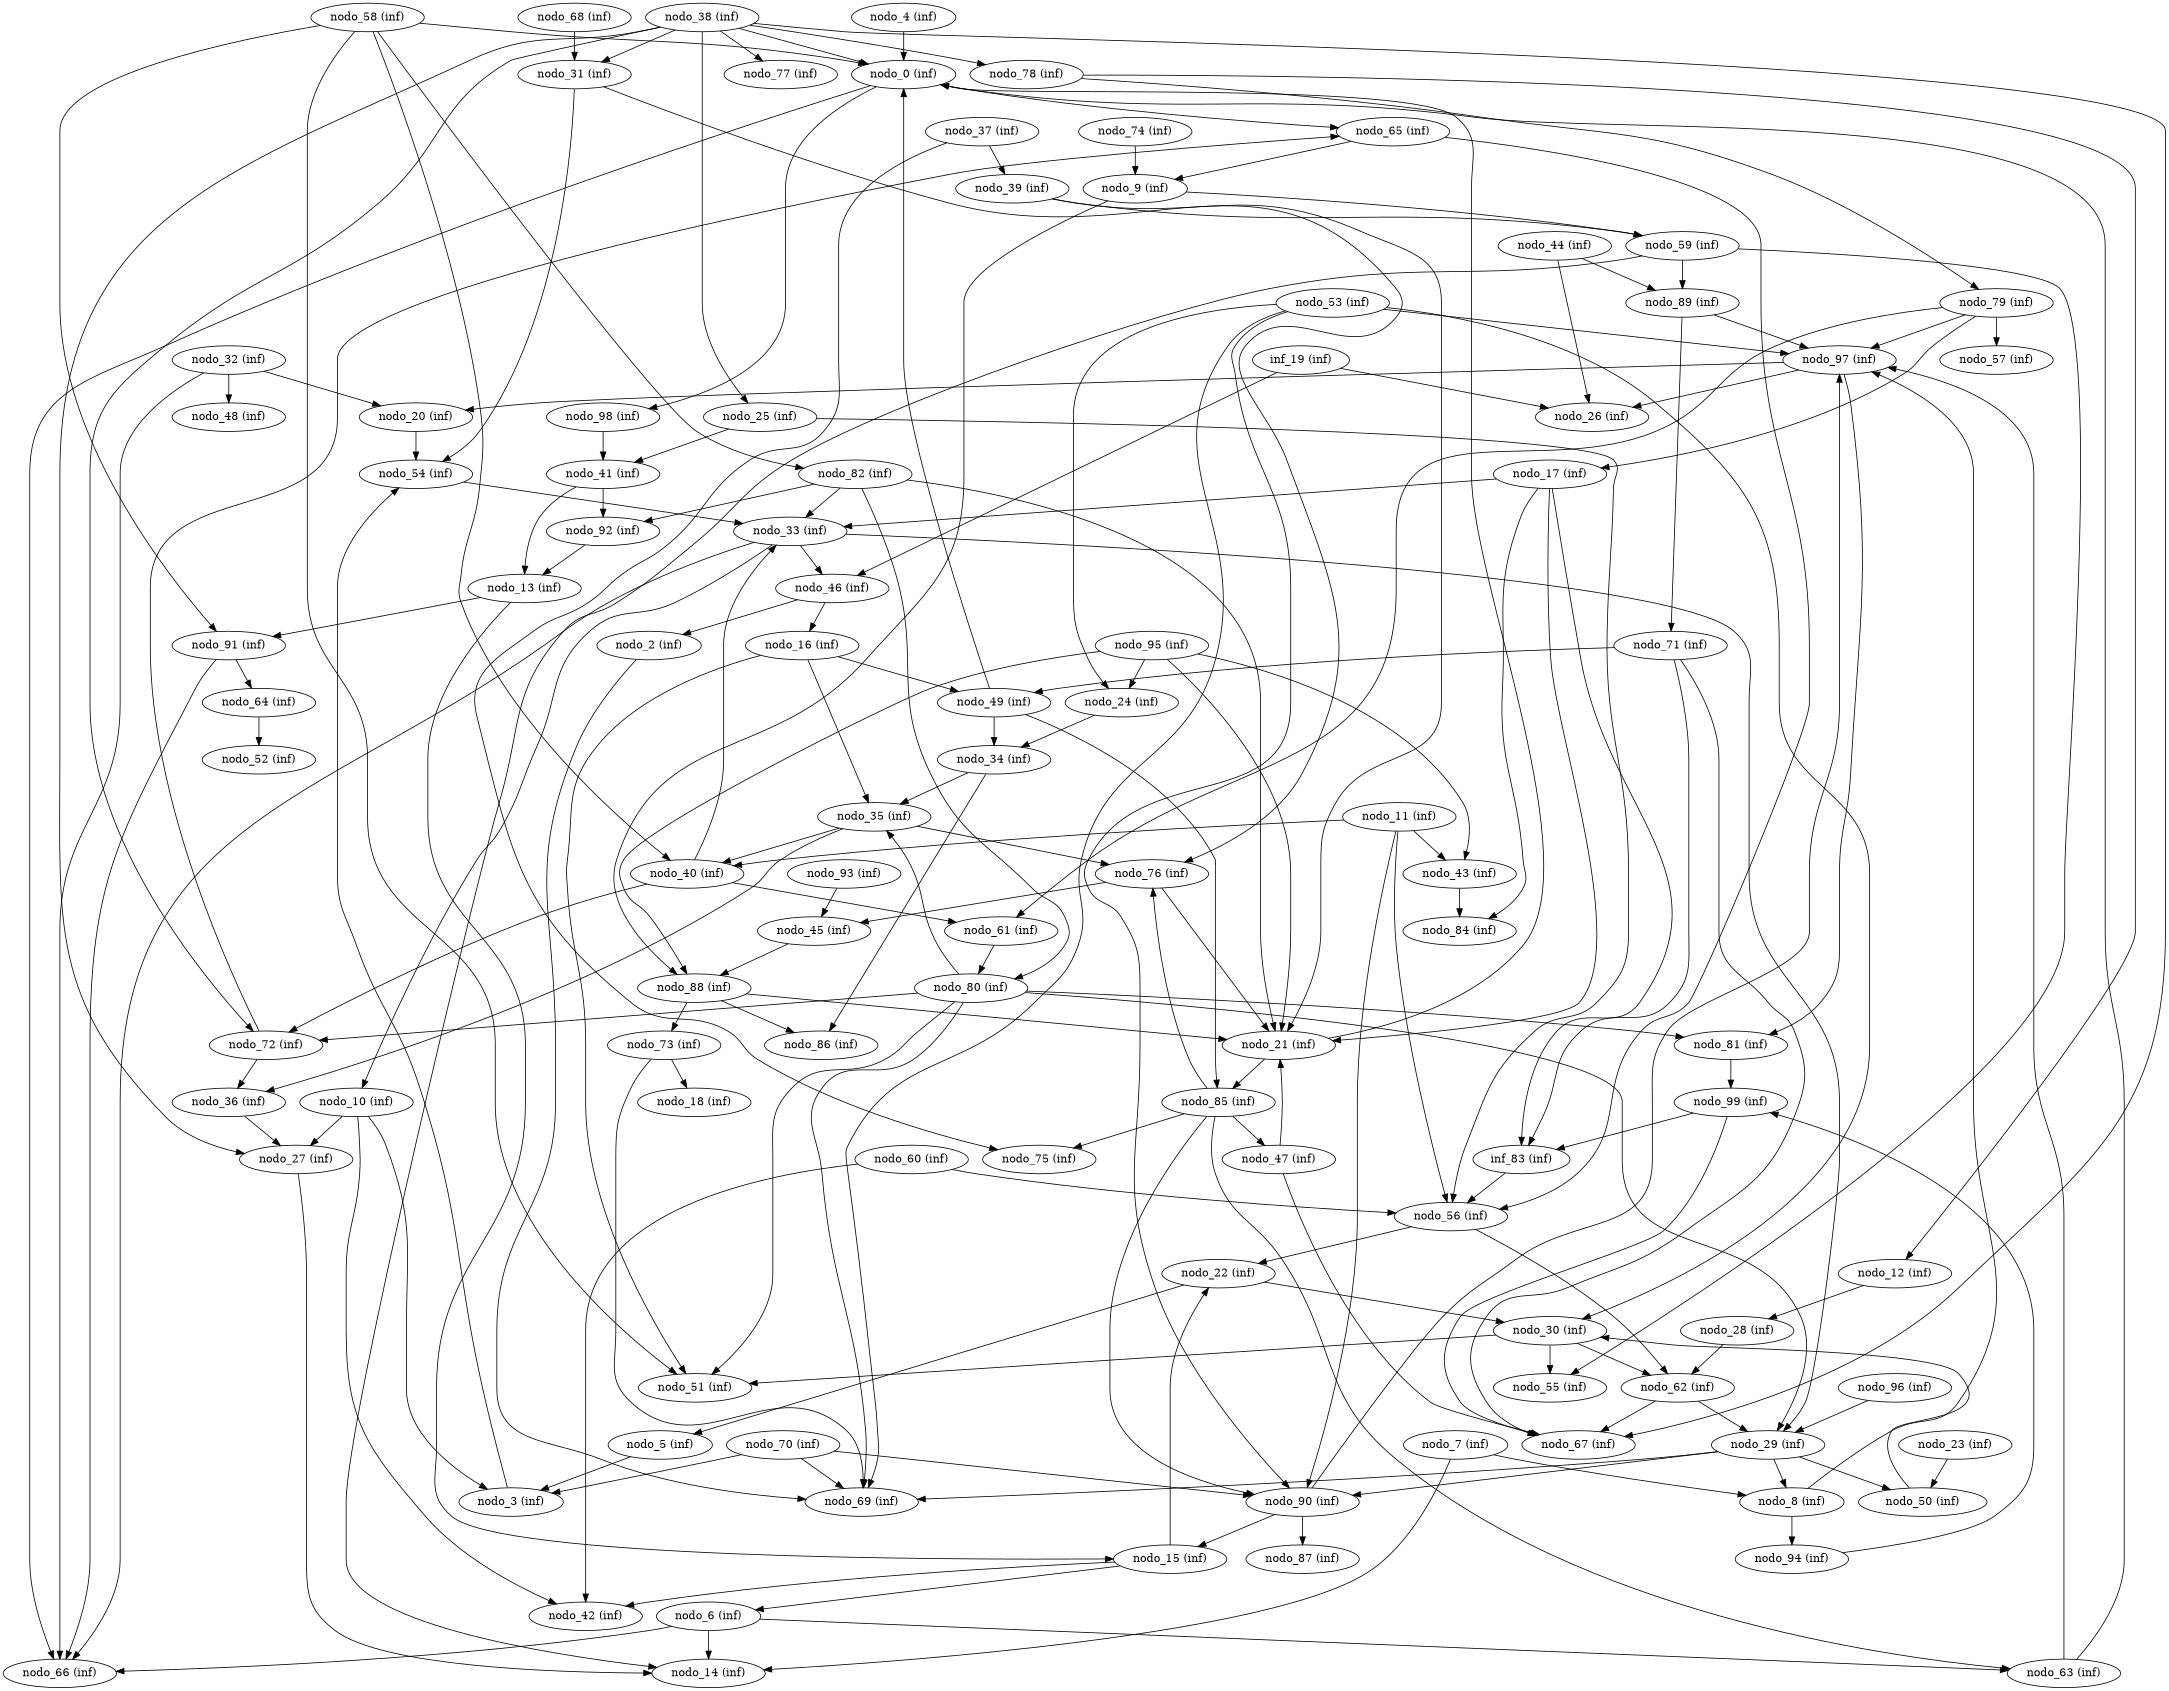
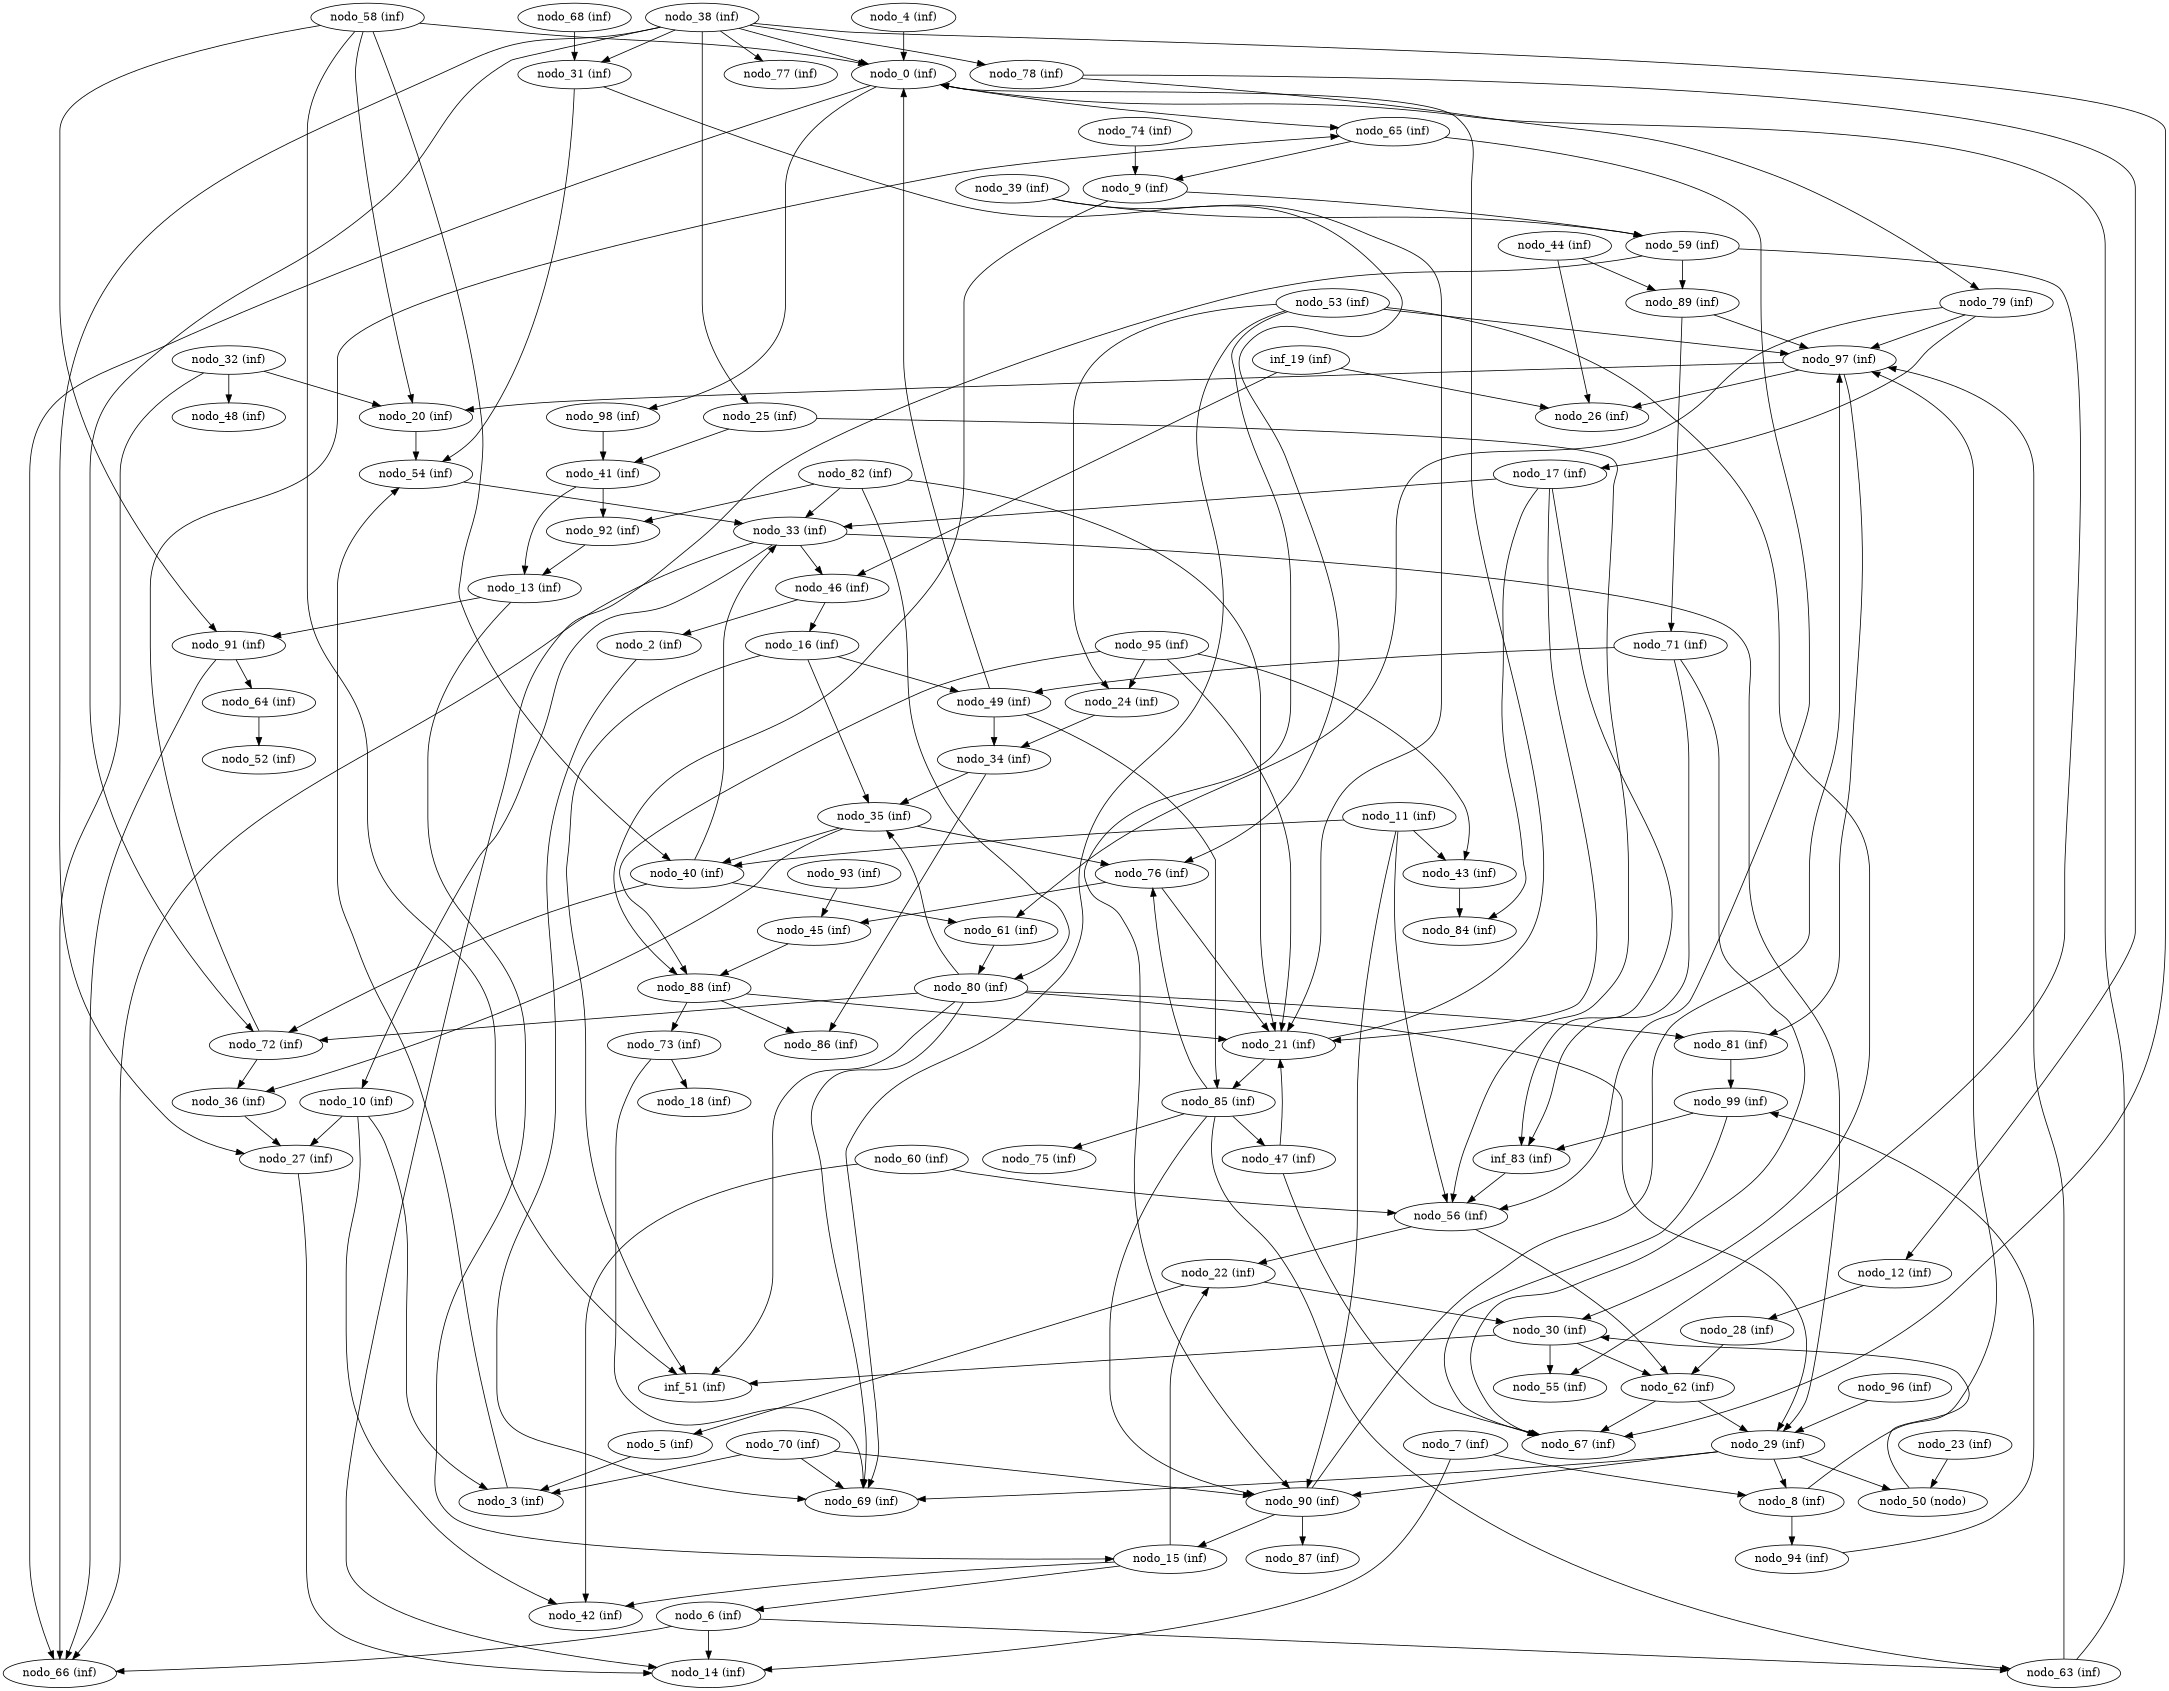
(982, 132) -> none
(564, 278) -> (373, 214)
(1997, 360) -> none
(695, 1388) -> (695, 1388)
(1923, 1502) -> (1923, 1502)
